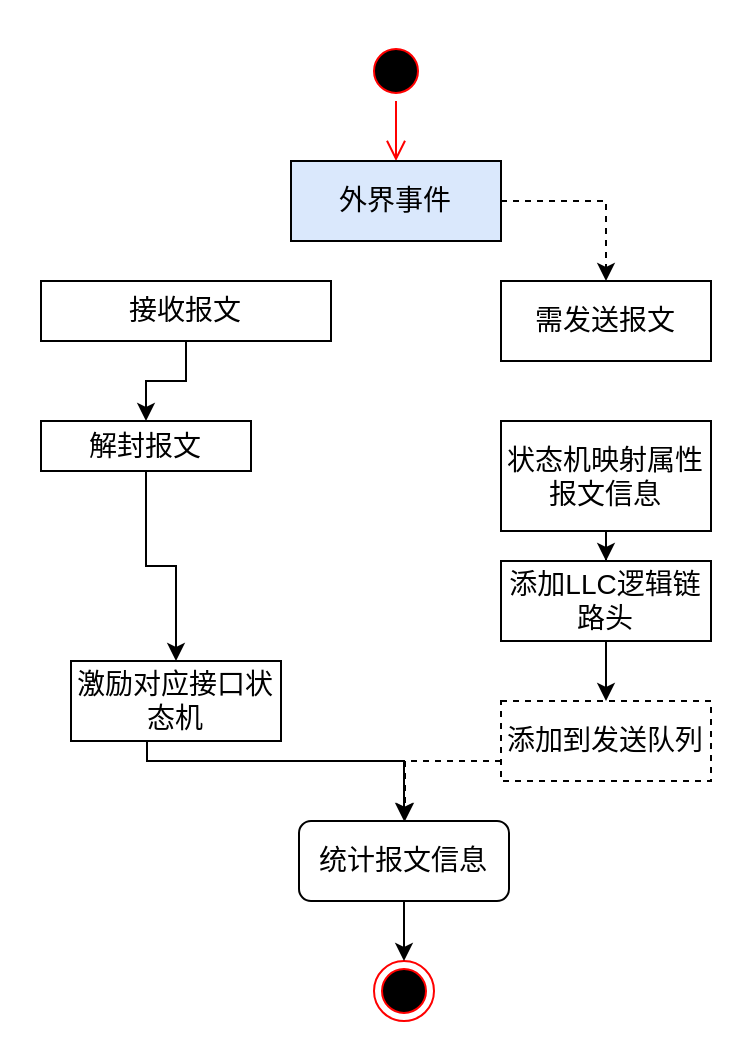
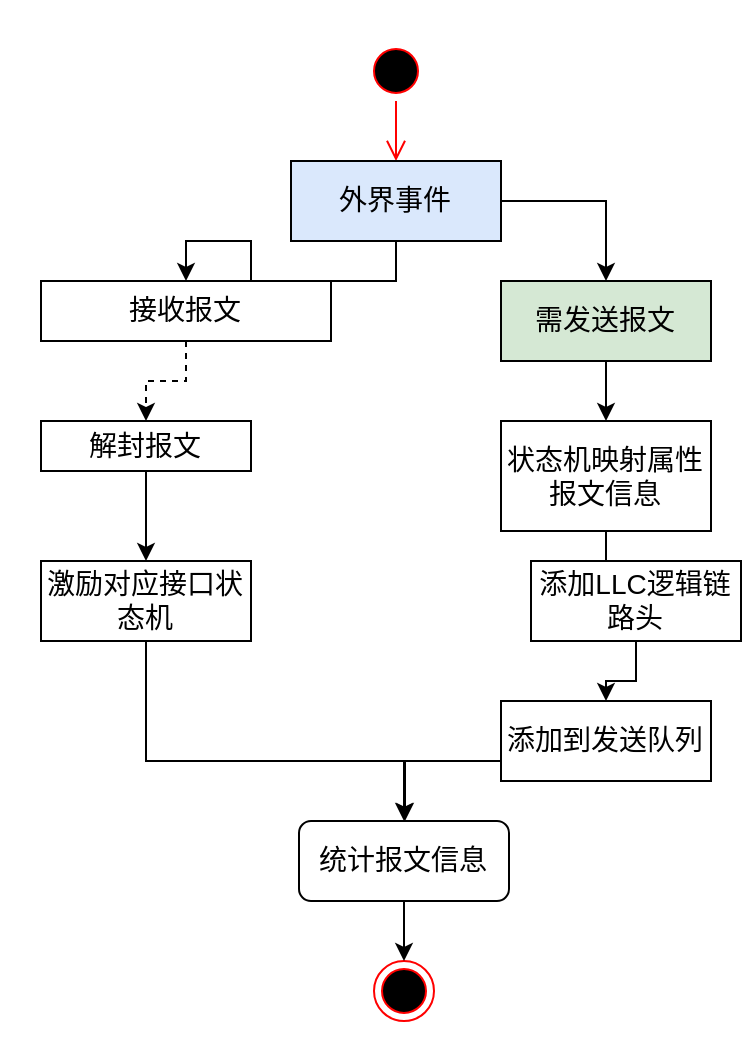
(586, 201) -> (586, 201)
none -> (226, 241)
(606, 321) -> (606, 321)
(171, 381) -> (171, 381)
none -> (606, 398)
(606, 601) -> (636, 601)
(176, 701) -> (146, 601)
(606, 741) -> (606, 741)
(452, 761) -> (452, 761)
